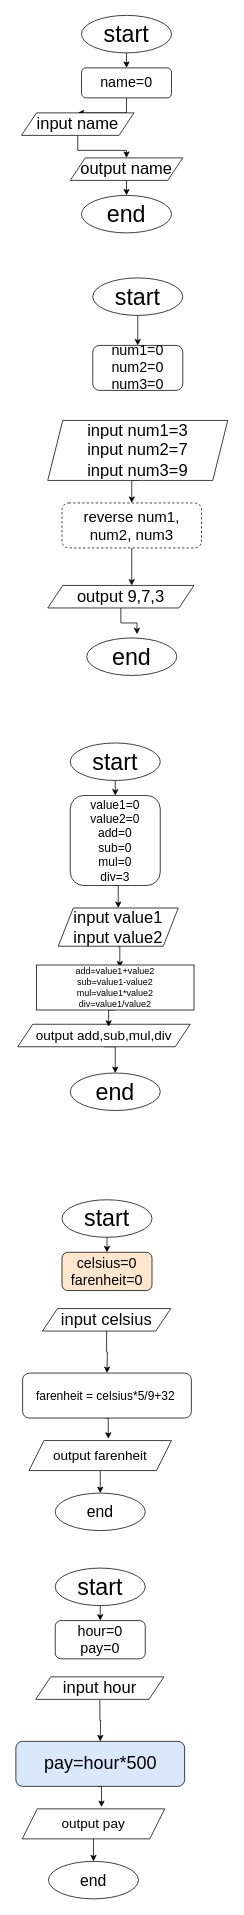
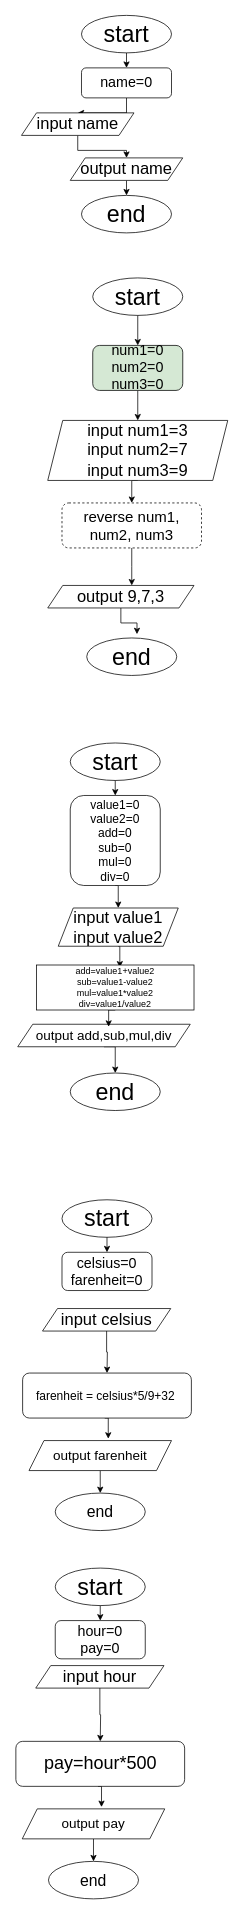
(138, 368) -> (138, 368)
none -> (138, 402)
(115, 840) -> (115, 840)
(107, 1271) -> (107, 1271)
(100, 1688) -> (100, 1677)
(100, 1764) -> (100, 1764)
